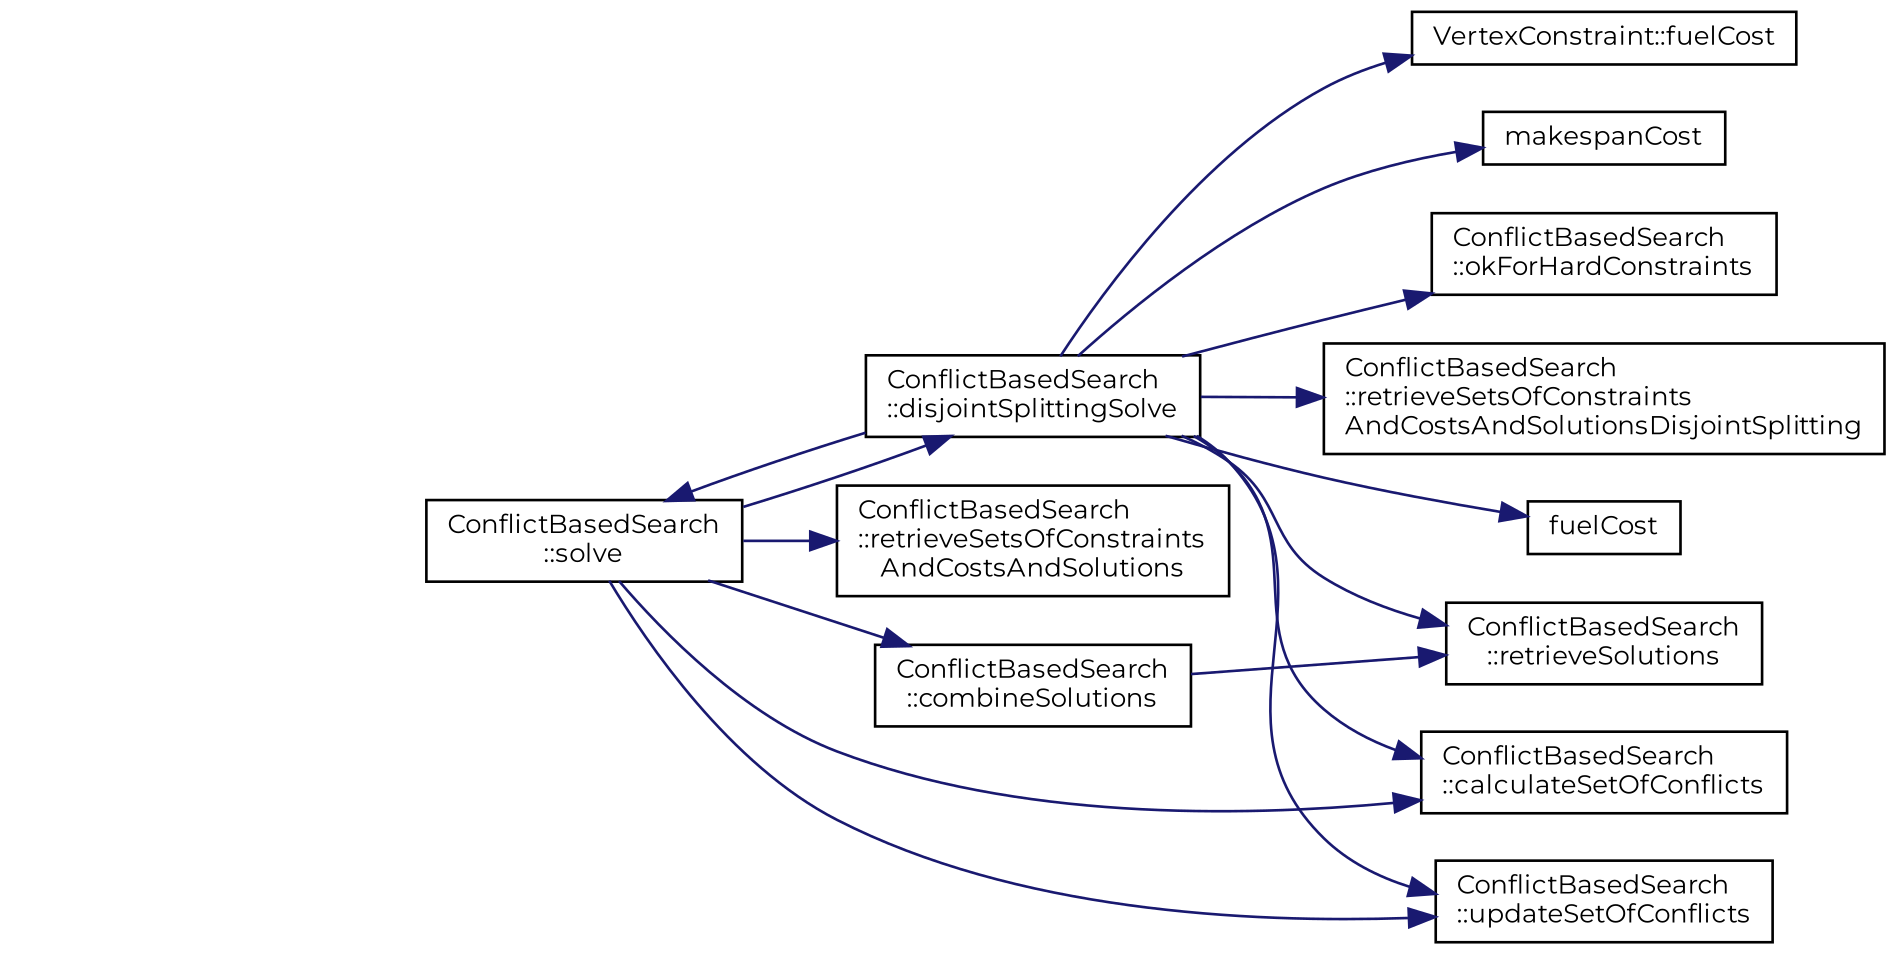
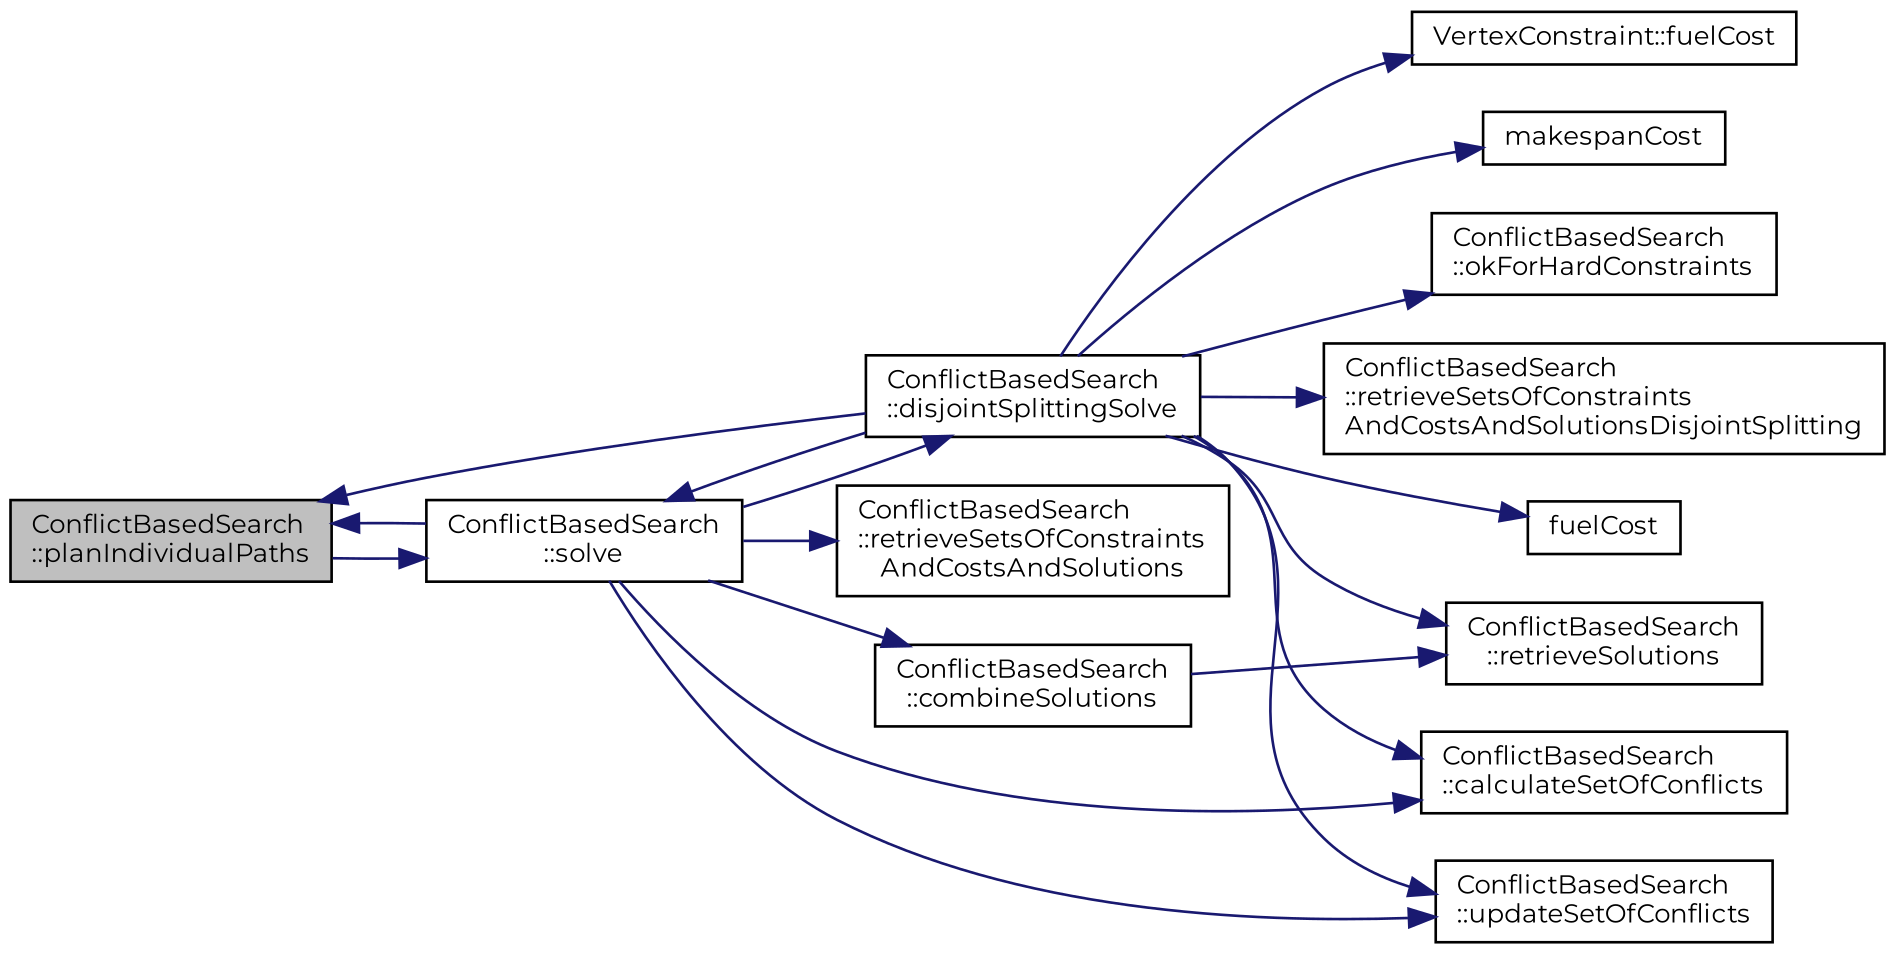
none -> (171, 541)
